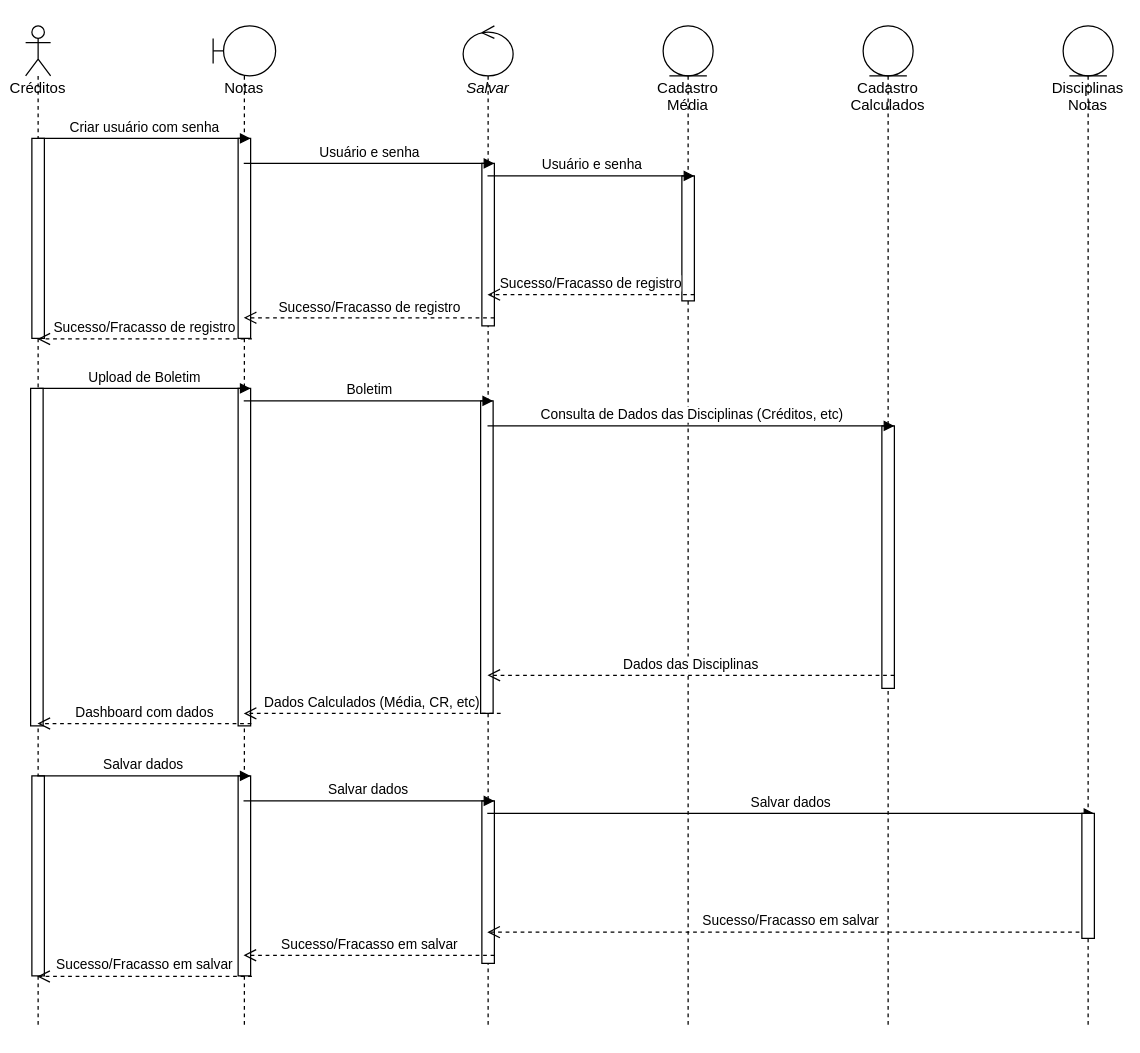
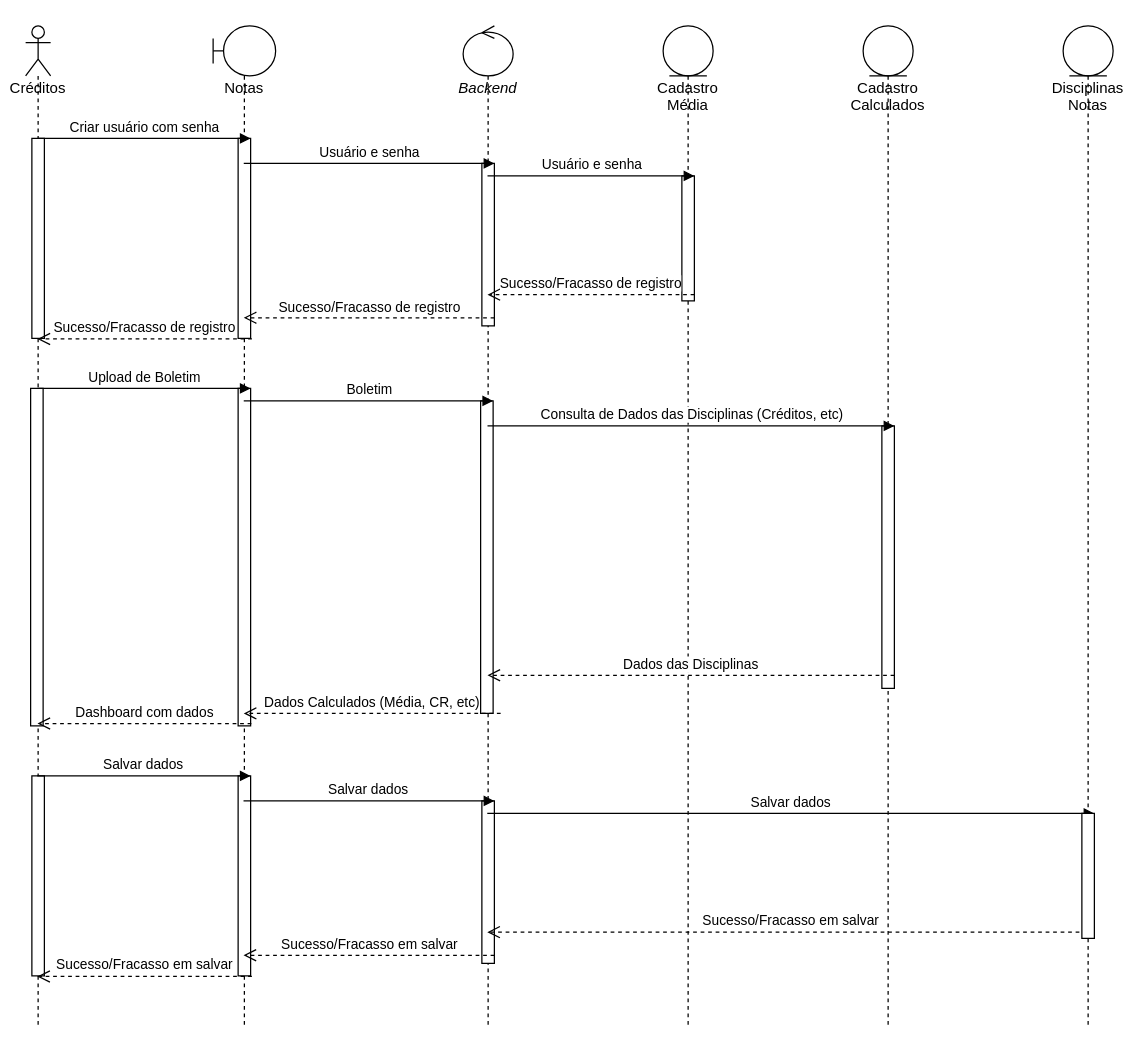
(488, 88) -> (488, 97)
